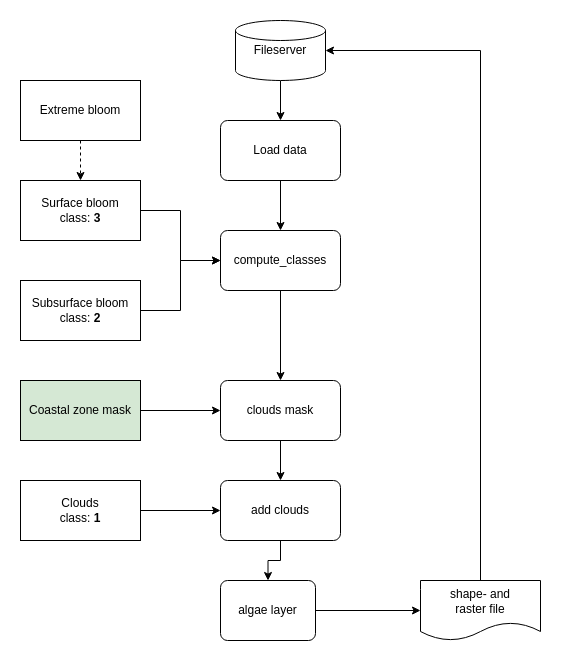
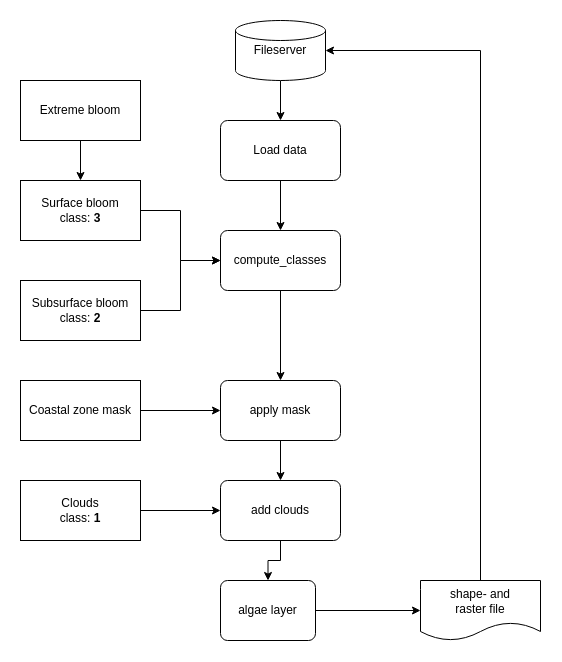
(81, 157) -> (81, 157)
(81, 411) -> (81, 411)
(281, 411) -> (281, 411)
